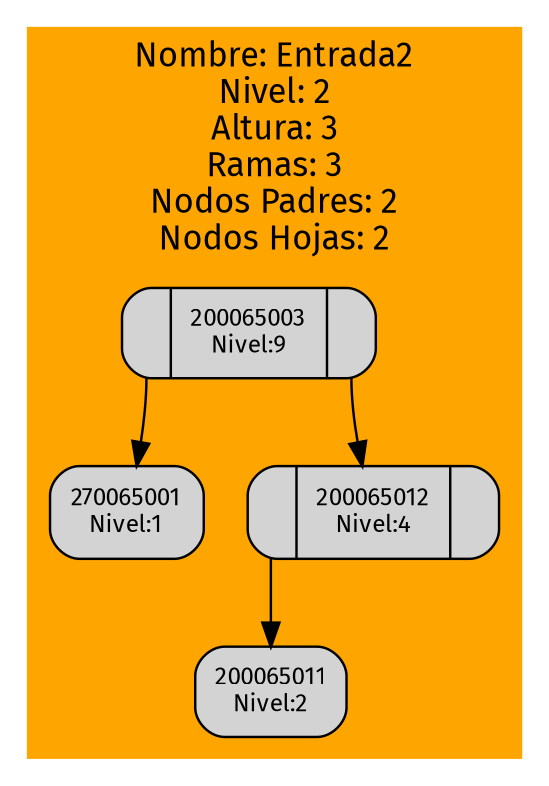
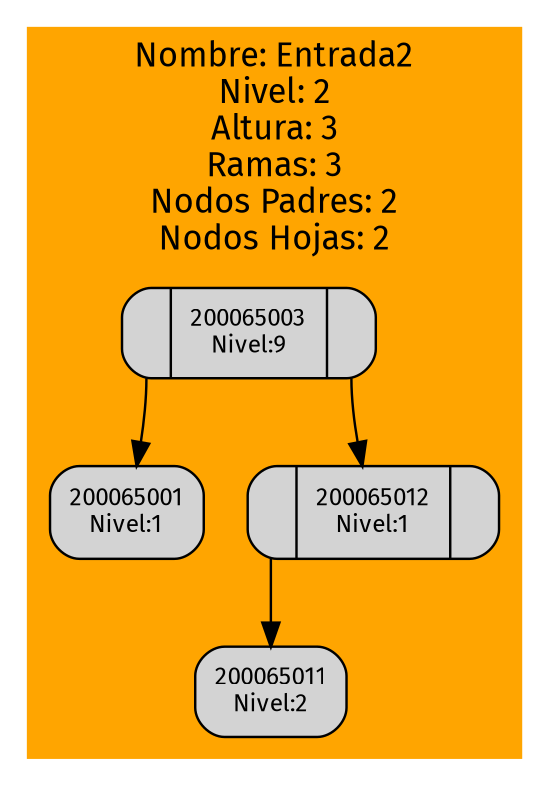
(127, 512) -> (127, 512)
(373, 525) -> (373, 525)
